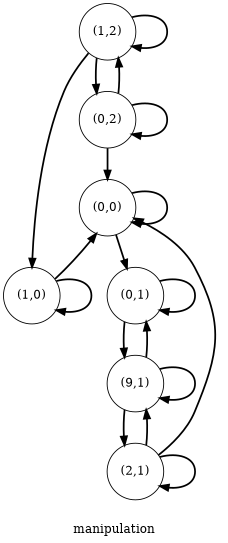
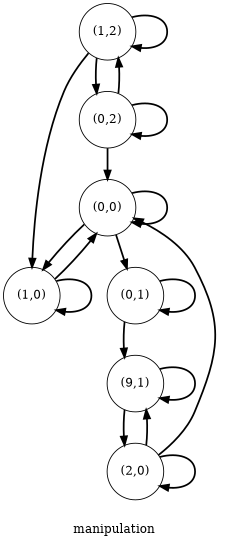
none -> (66, 243)
(147, 344) -> none
(135, 472) -> (135, 472)
